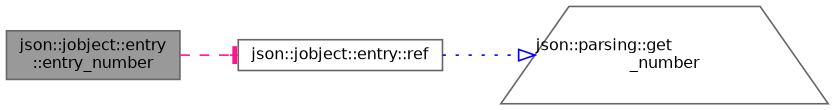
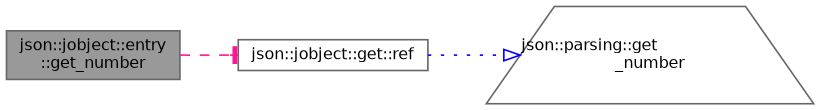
(93, 55) -> (93, 55)
(340, 55) -> (333, 55)
